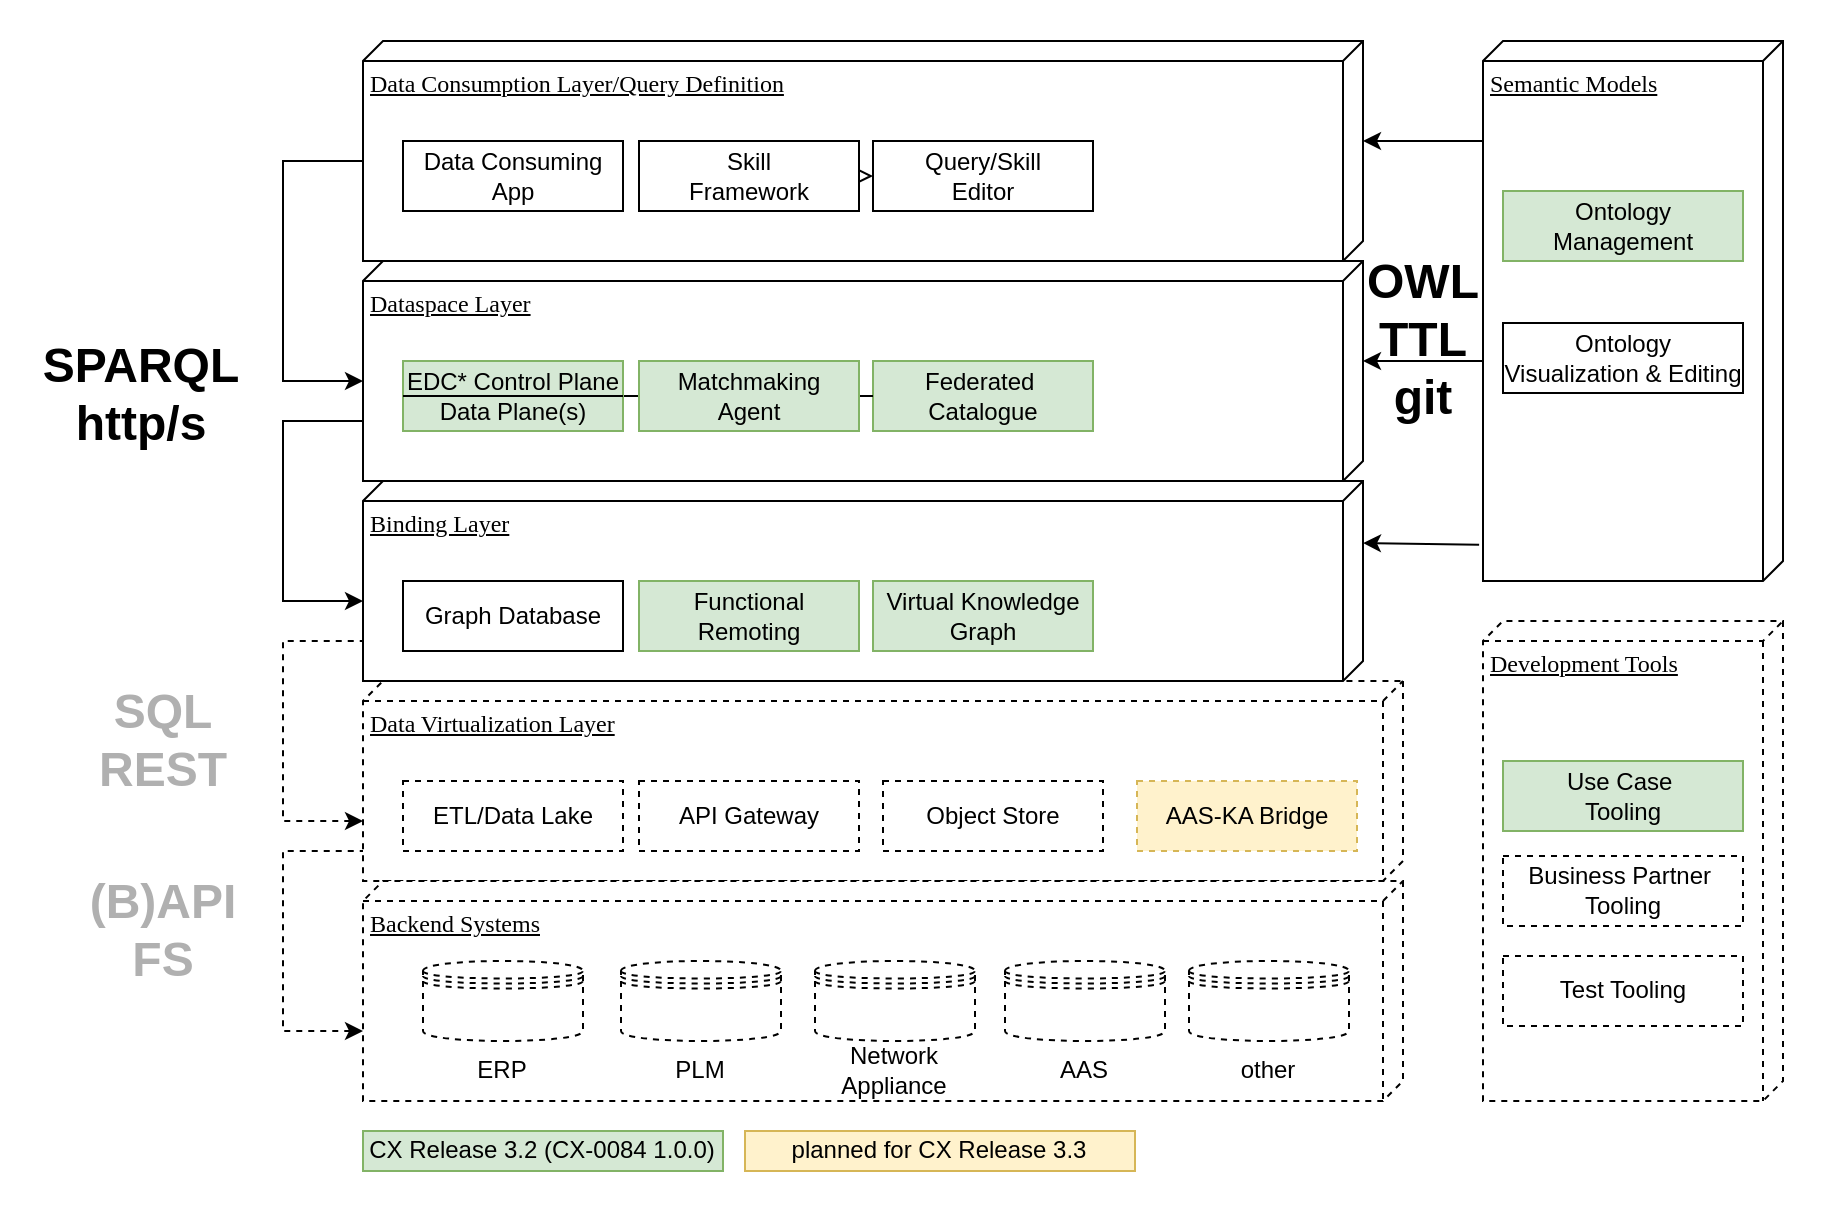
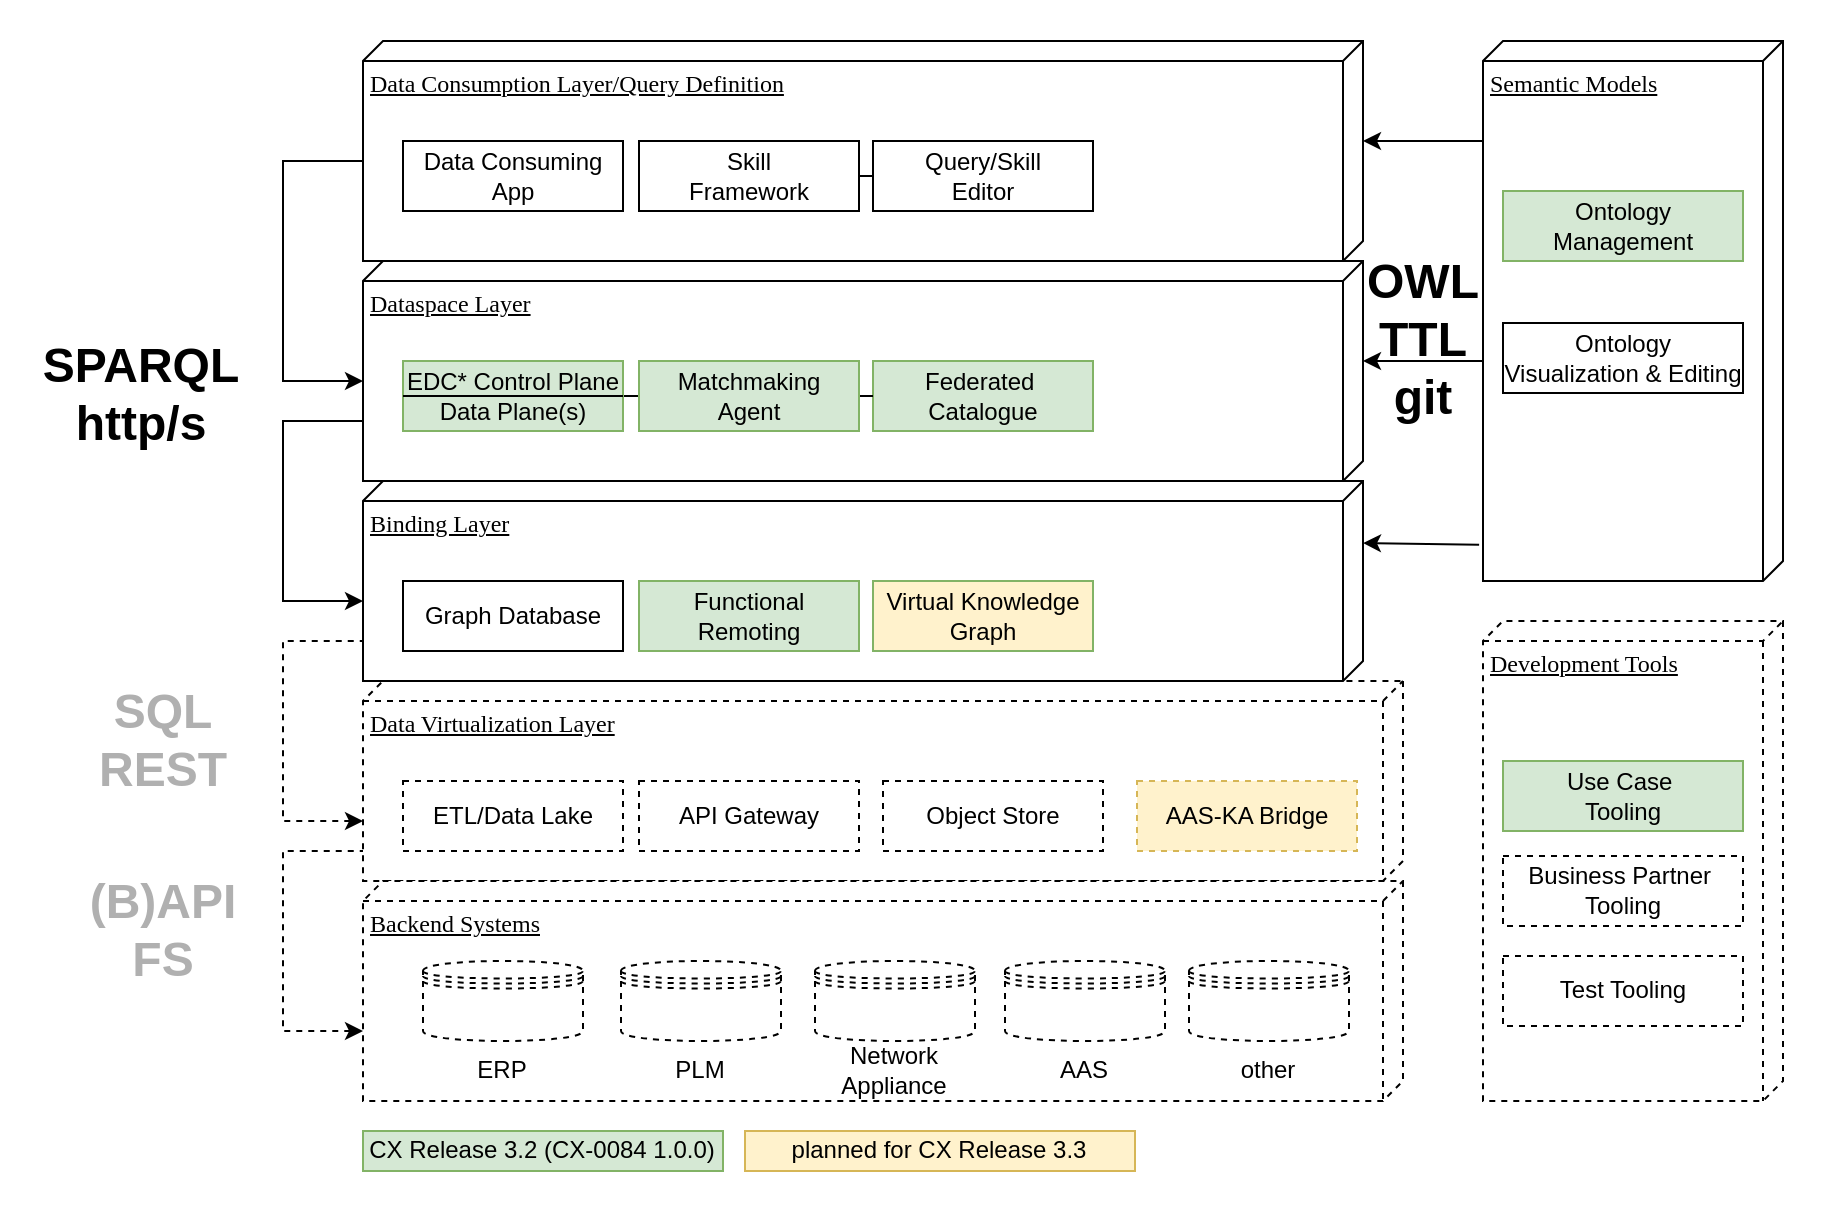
(859, 176) -> (865, 176)
(983, 616) -> (983, 616)
